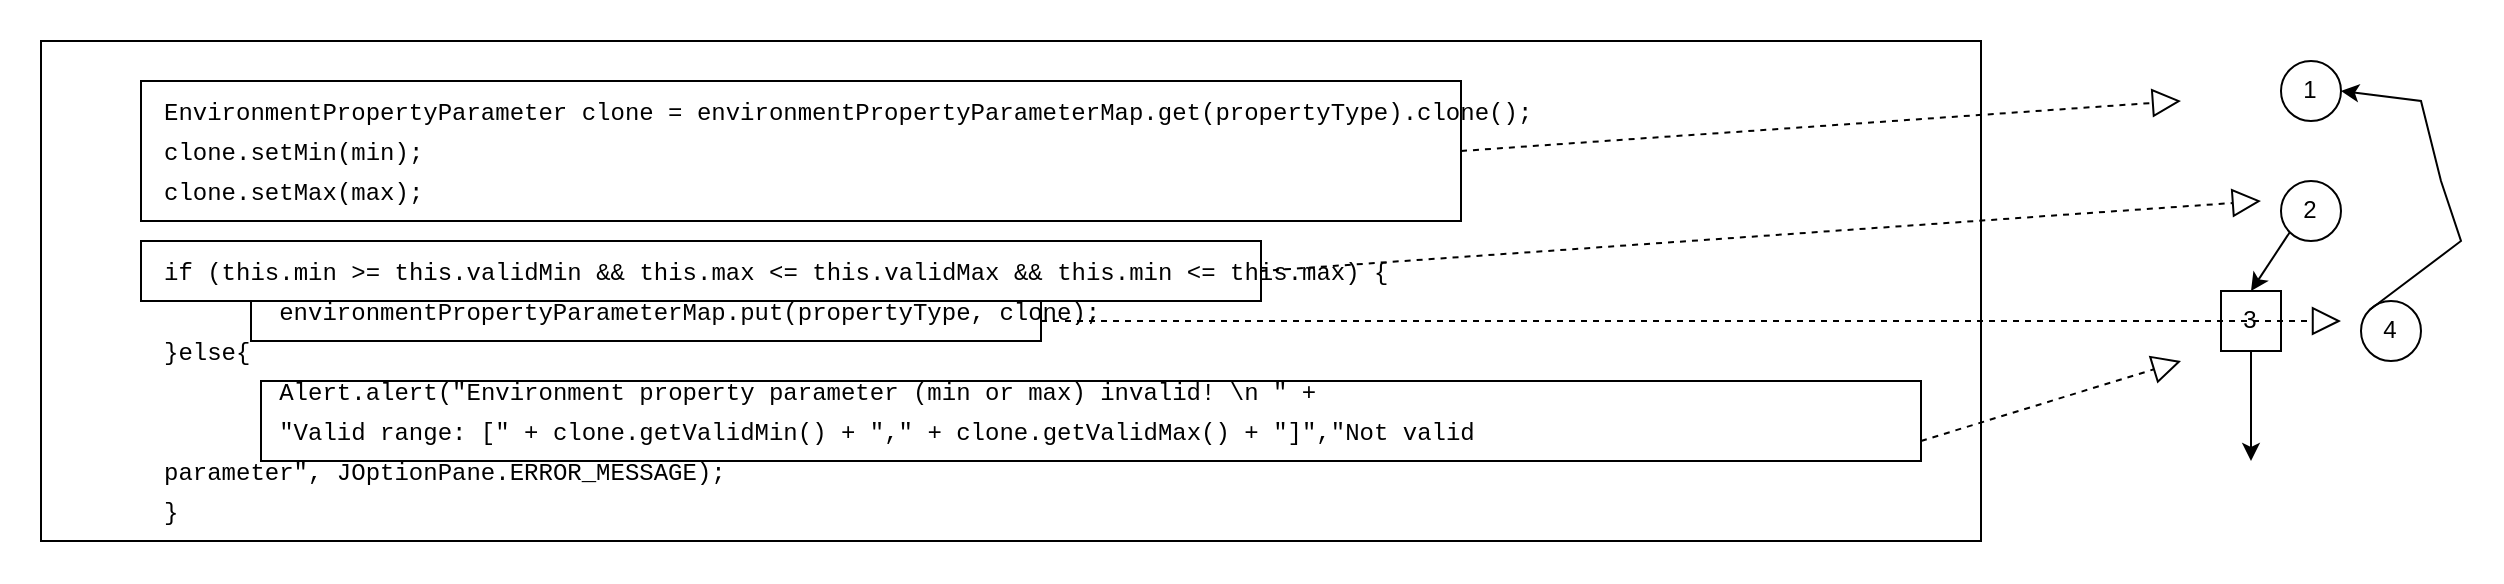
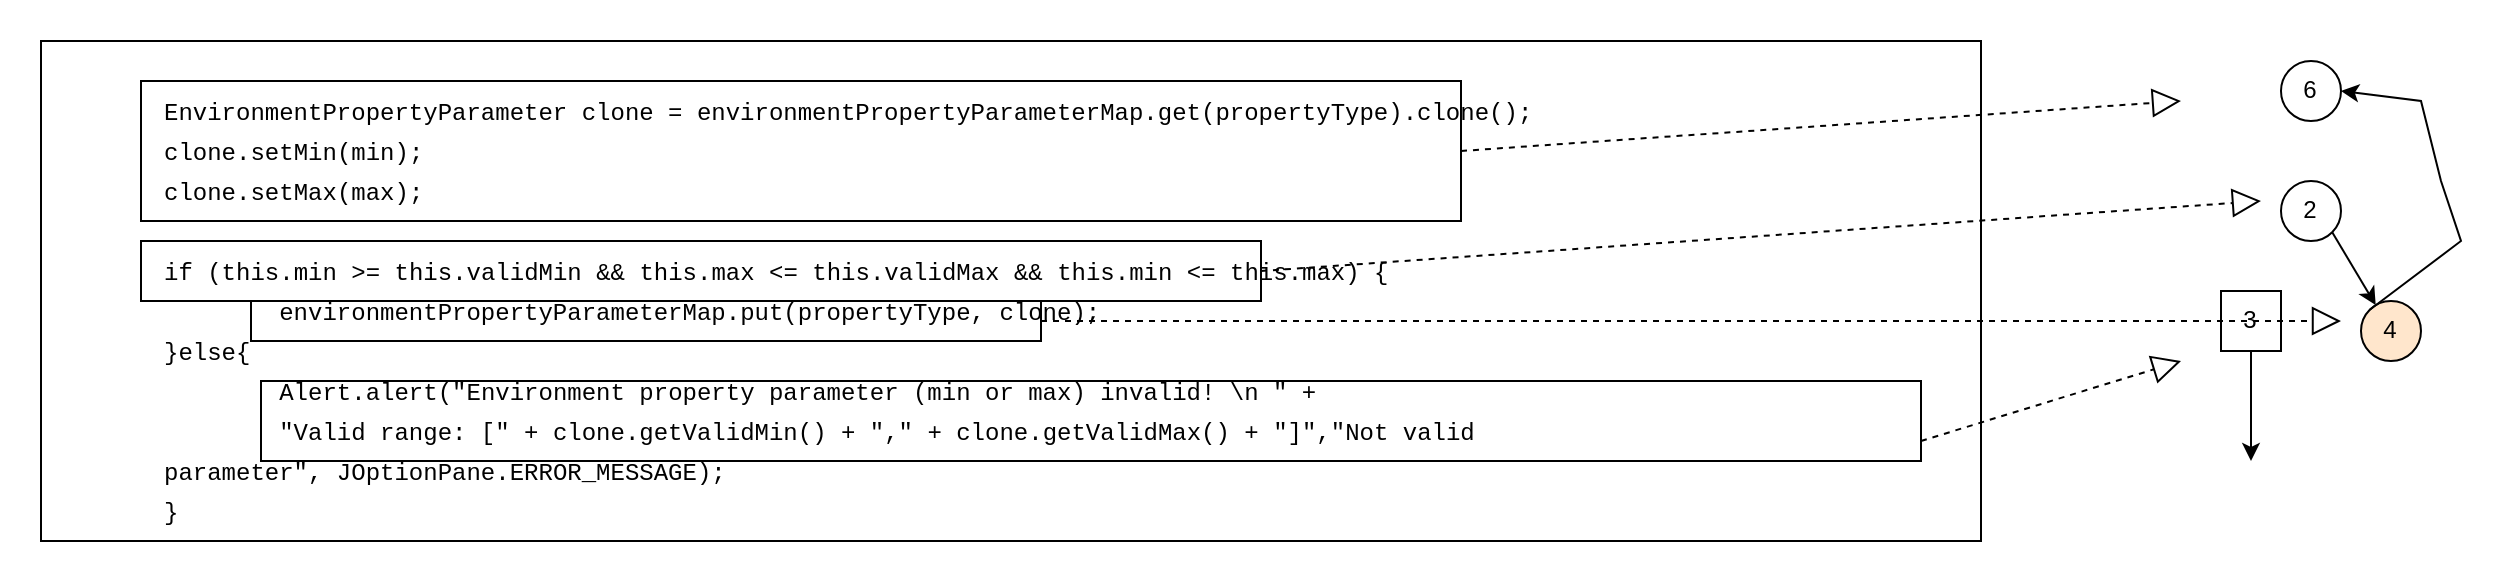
(2311, 91) -> (2311, 91)
(2274, 256) -> none
none -> (2351, 263)
(2391, 331) -> (2391, 331)
